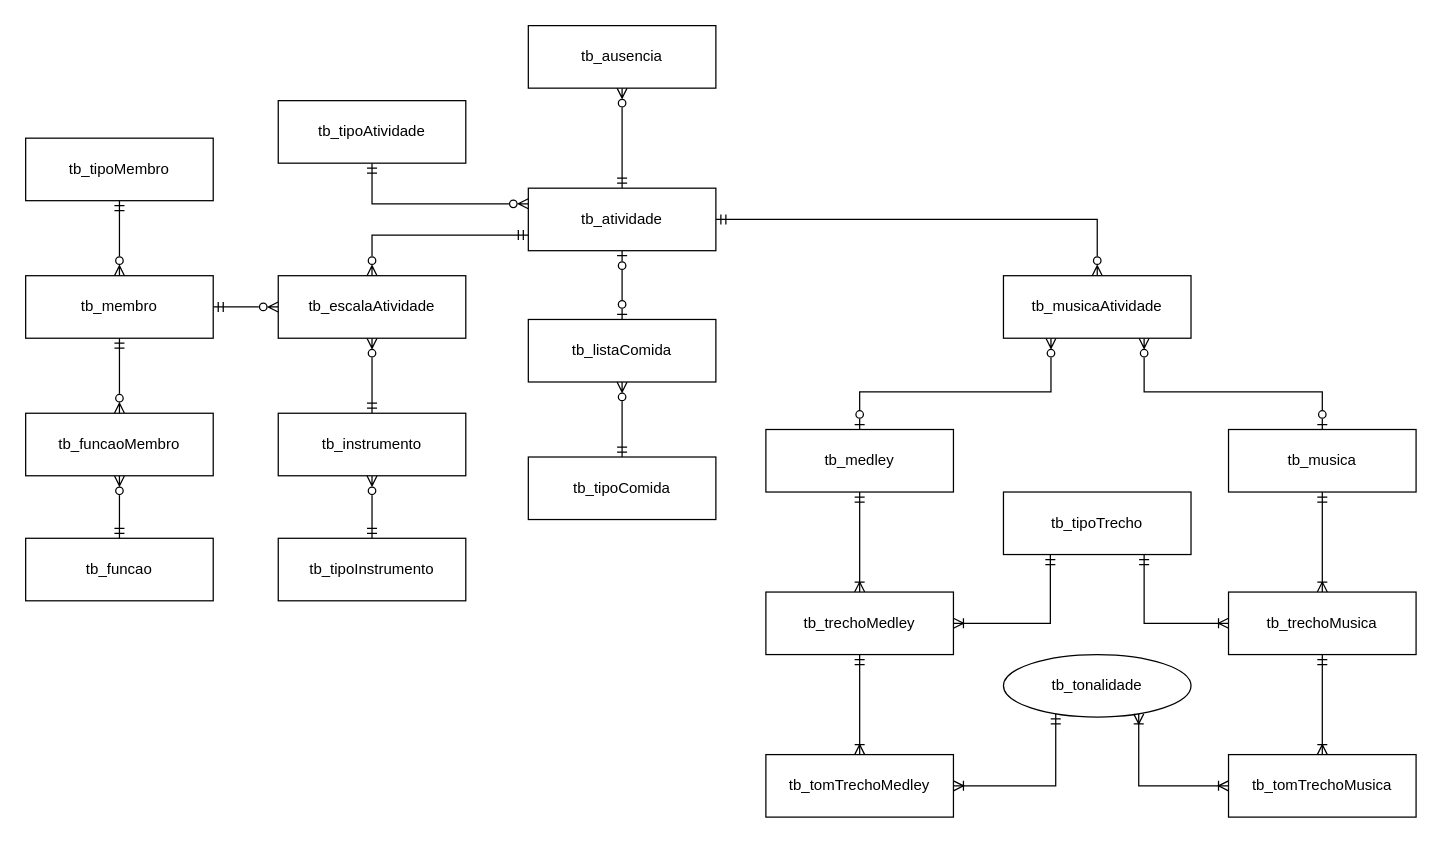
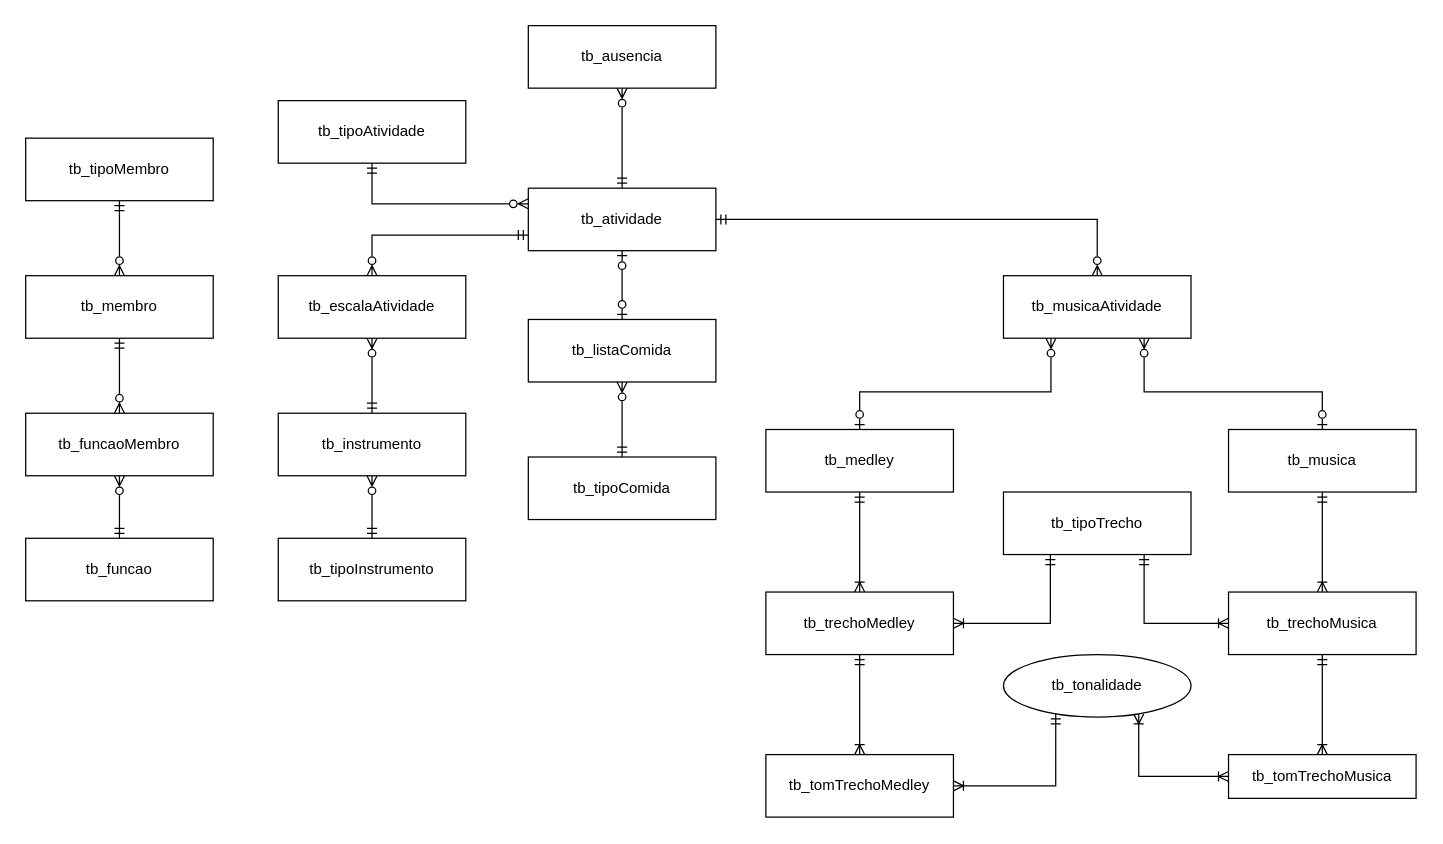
(235, 307) -> none
(1322, 786) -> (1322, 776)
